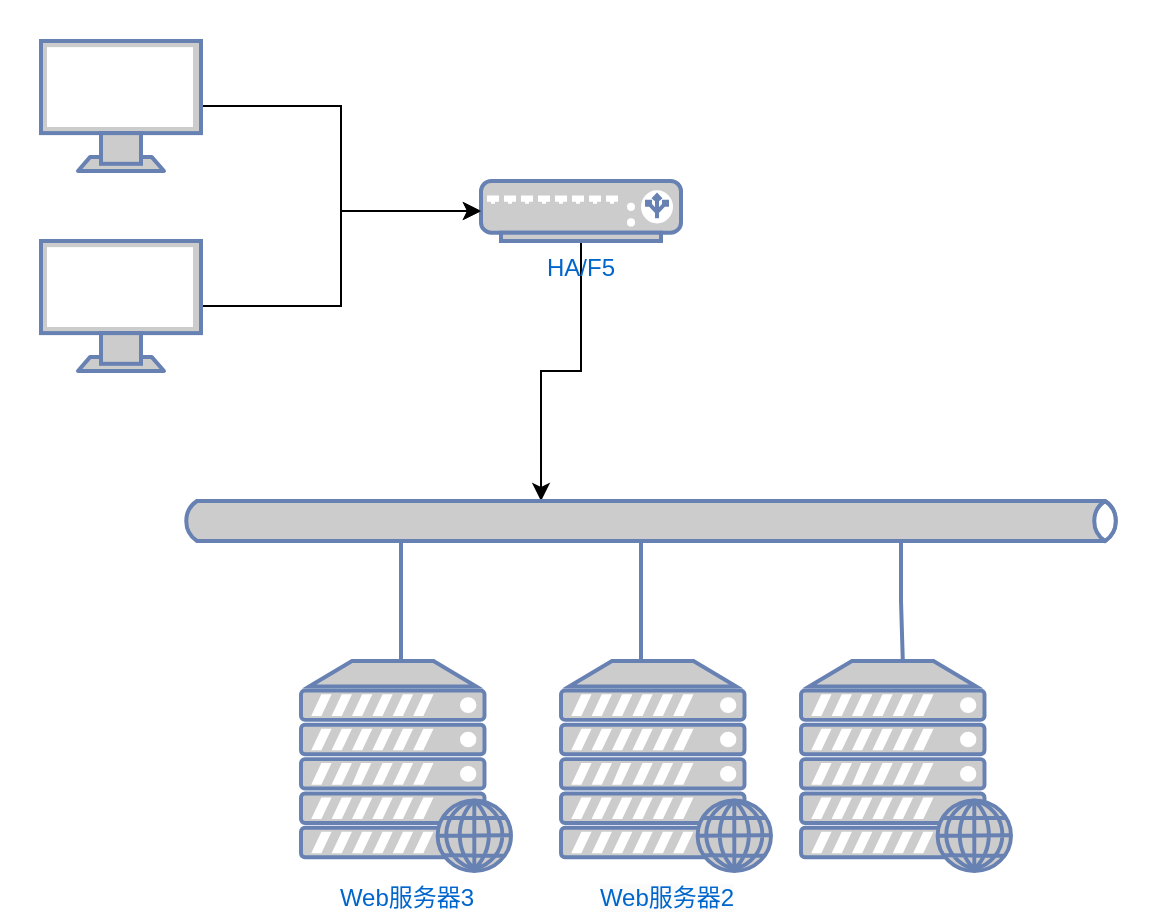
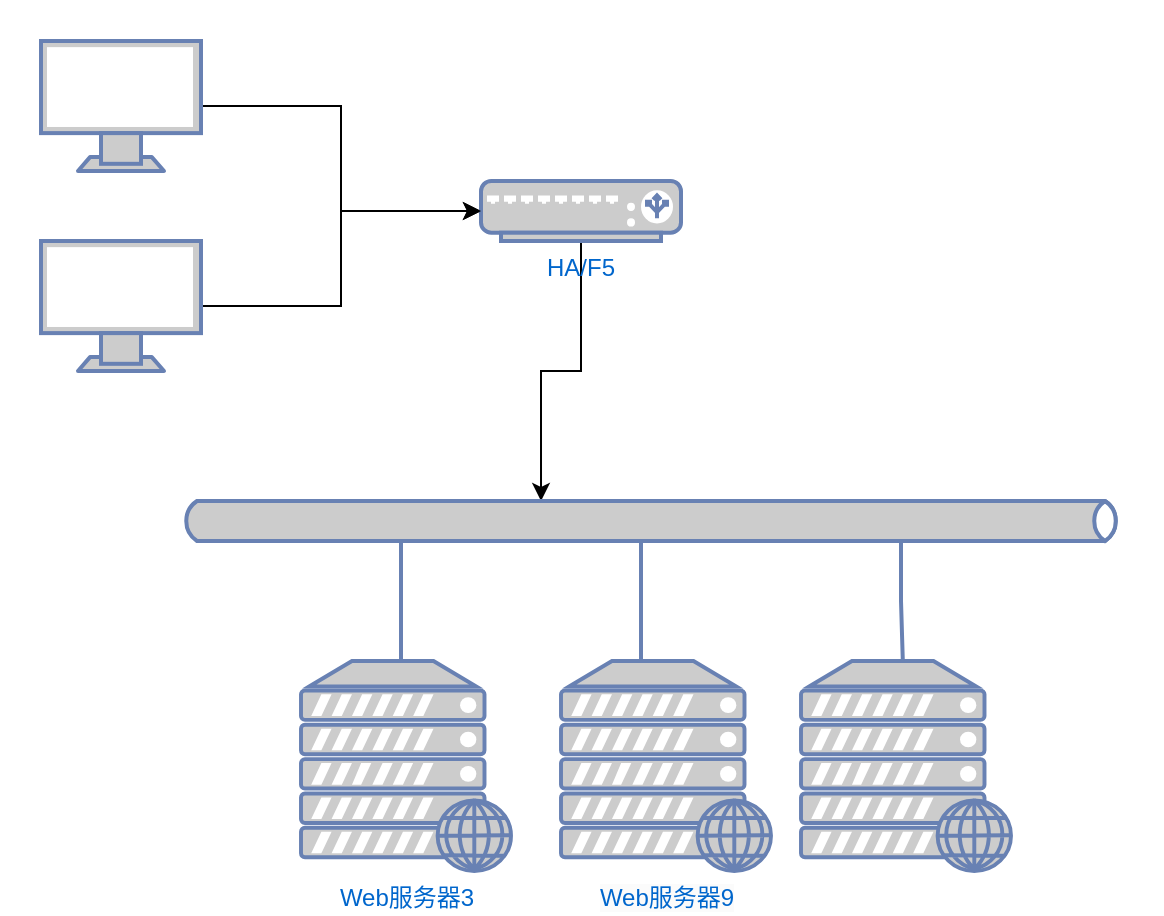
(668, 899) -> (668, 899)
